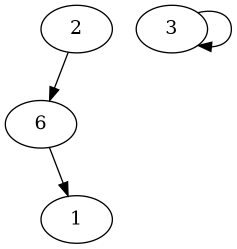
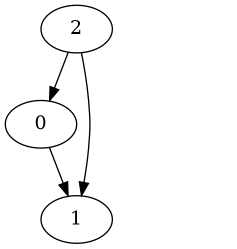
(172, 29) -> none
none -> (90, 118)
(41, 124) -> (41, 124)
